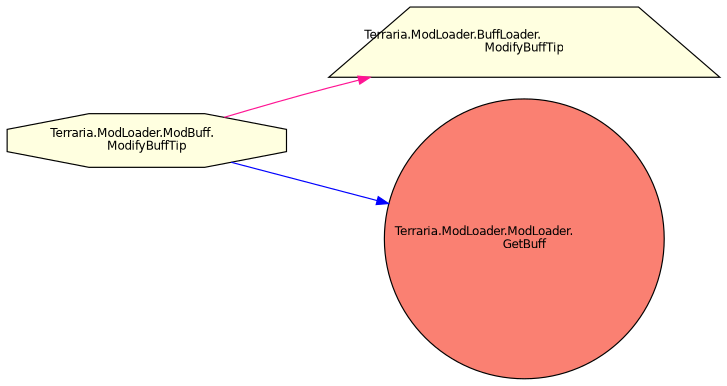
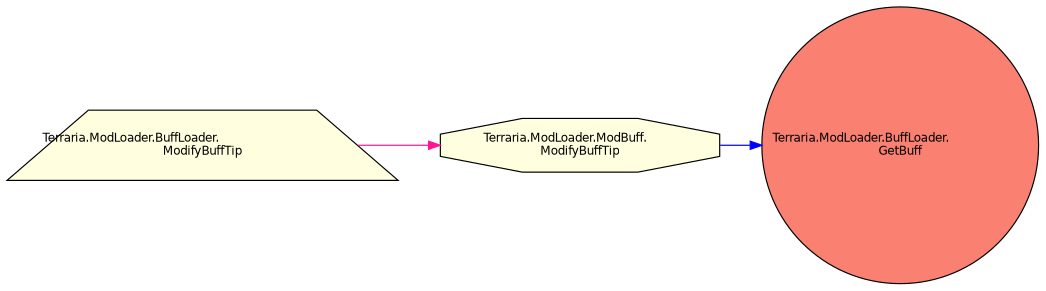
(291, 98) -> (393, 145)
(524, 239) -> (900, 145)
